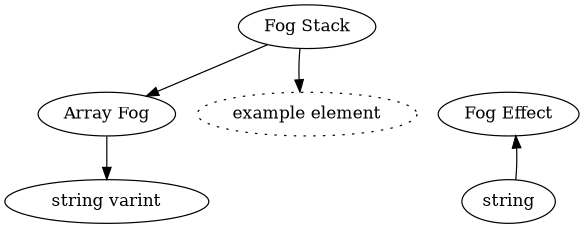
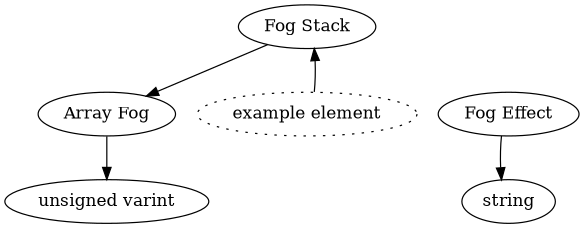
(299, 64) -> (315, 76)
(517, 164) -> (501, 152)
(107, 202) -> (107, 202)
